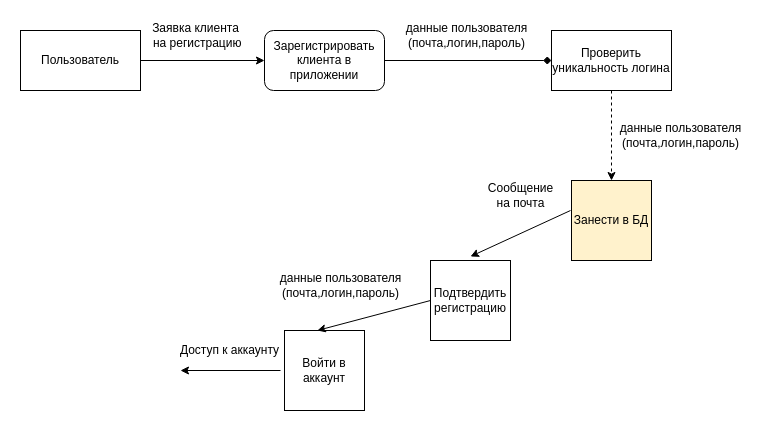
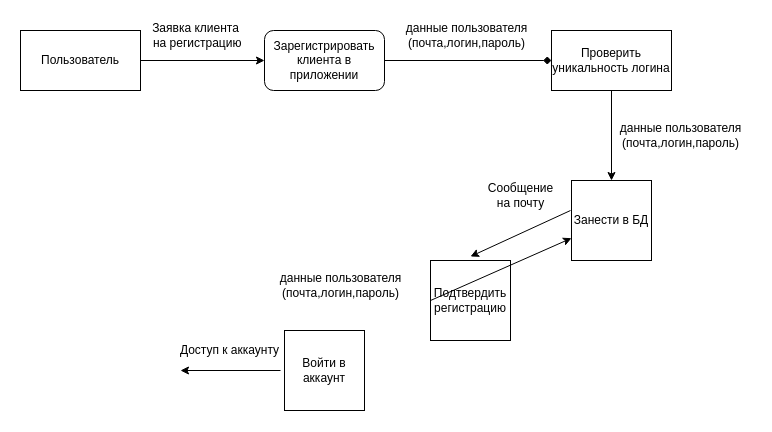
(612, 133) -> (612, 133)
(521, 196) -> (521, 196)
(612, 221) -> (612, 221)
(377, 315) -> (498, 271)
